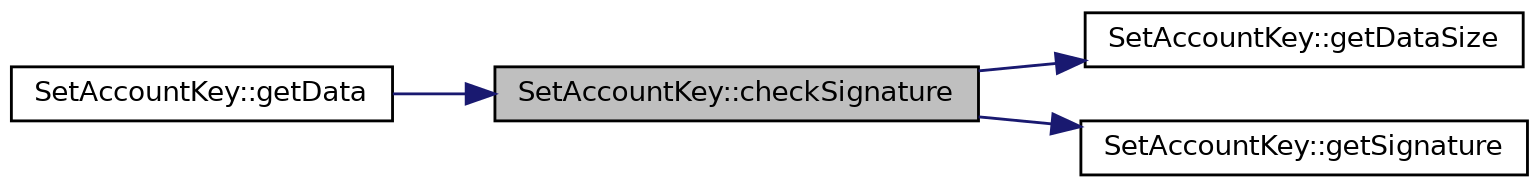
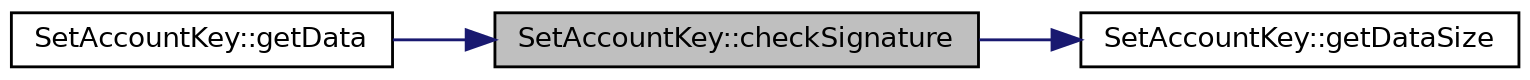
(1304, 148) -> none
